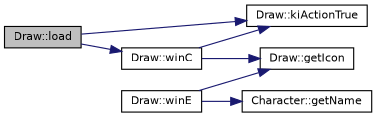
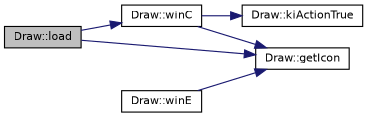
(158, 28) -> (163, 47)
(307, 101) -> none
